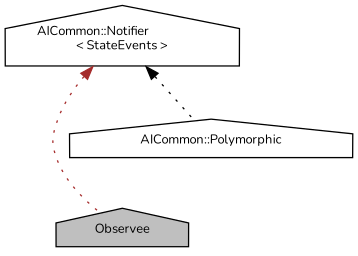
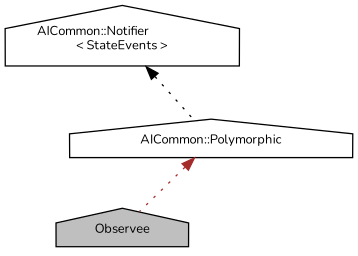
(54, 149) -> (162, 189)
